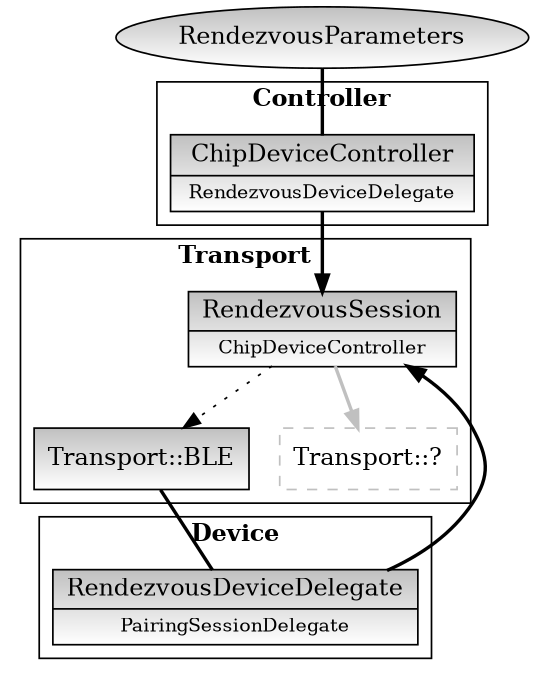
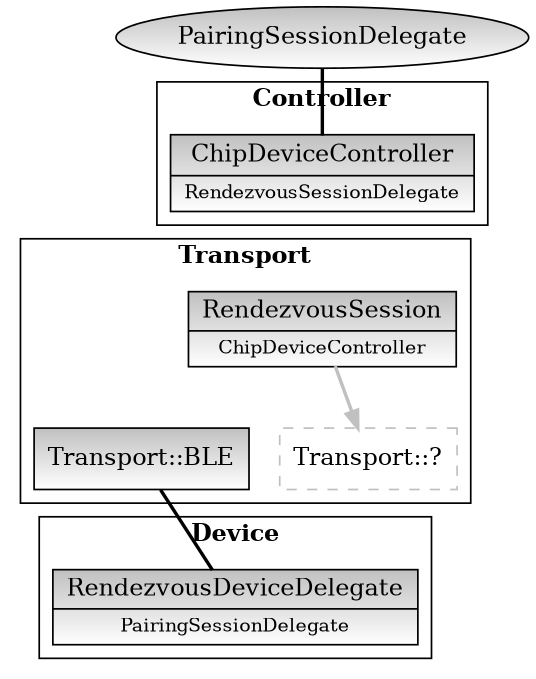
(322, 38) -> (322, 38)
(322, 193) -> (322, 193)
(322, 249) -> none
(235, 392) -> none
(482, 484) -> none
